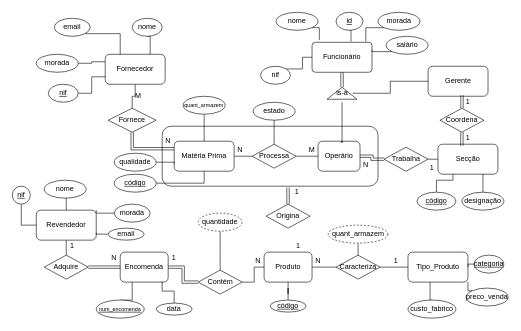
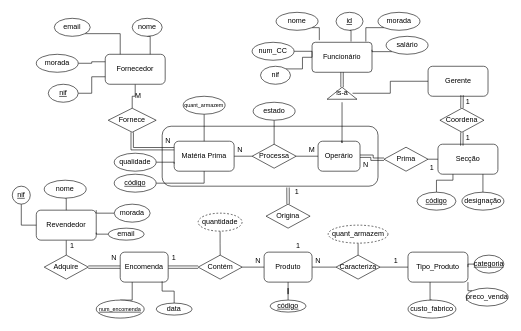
none -> (273, 51)
none -> (304, 51)
(407, 159) -> (407, 159)
(220, 282) -> (220, 267)
